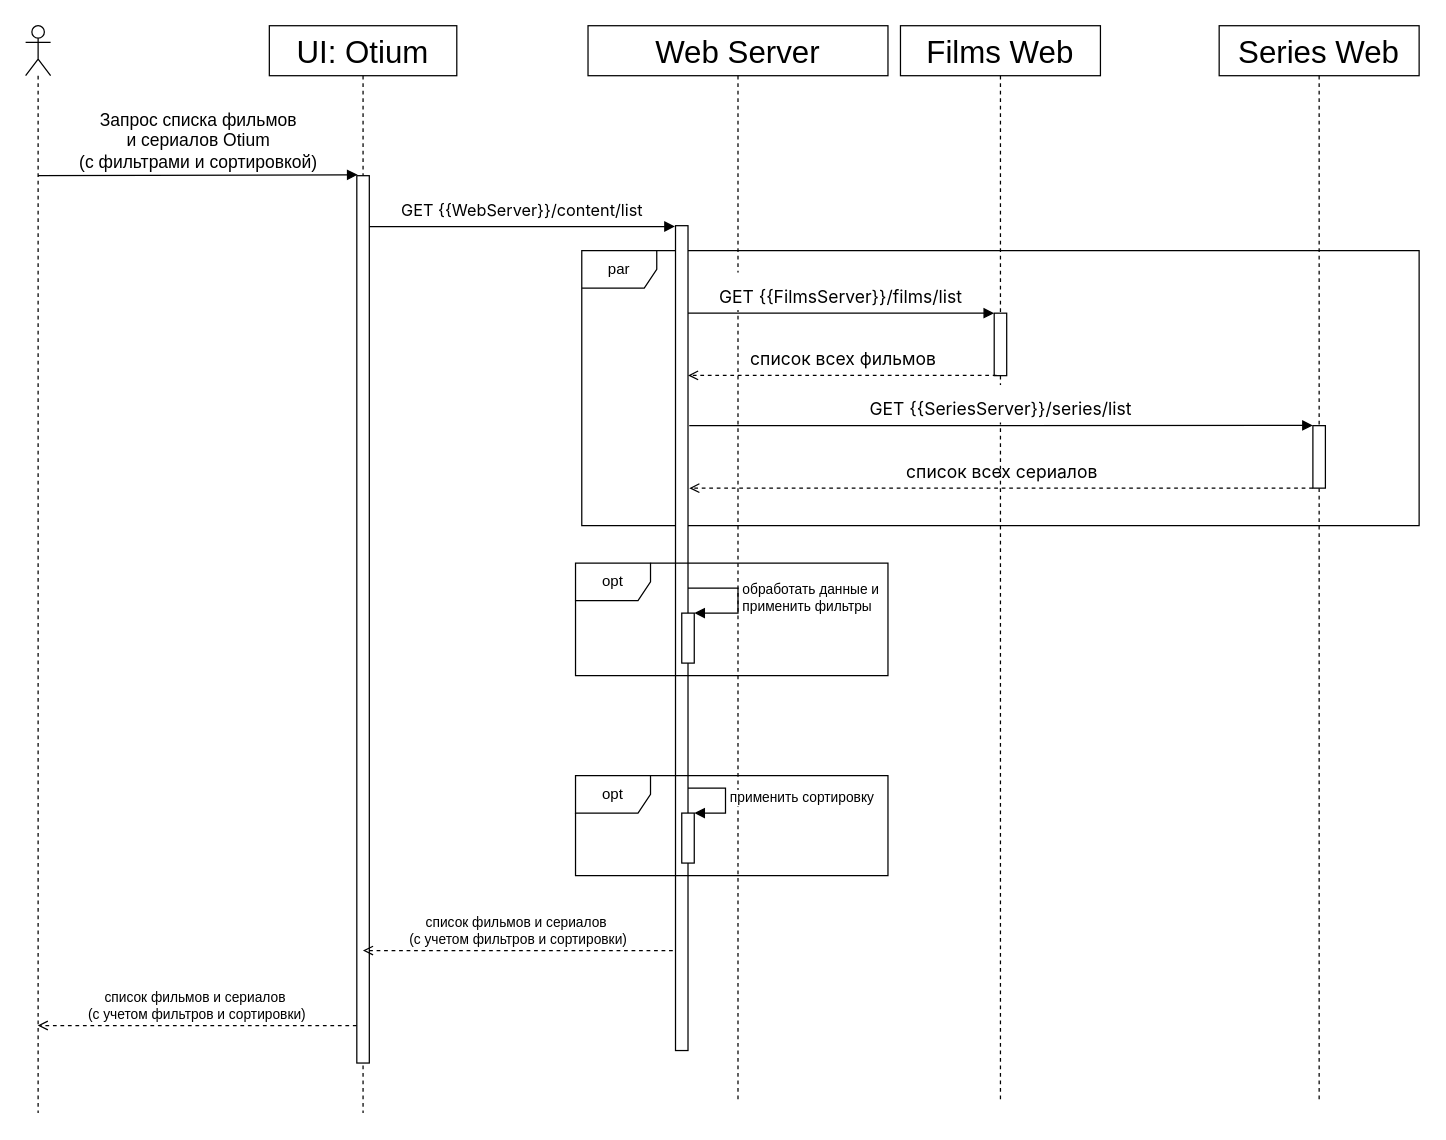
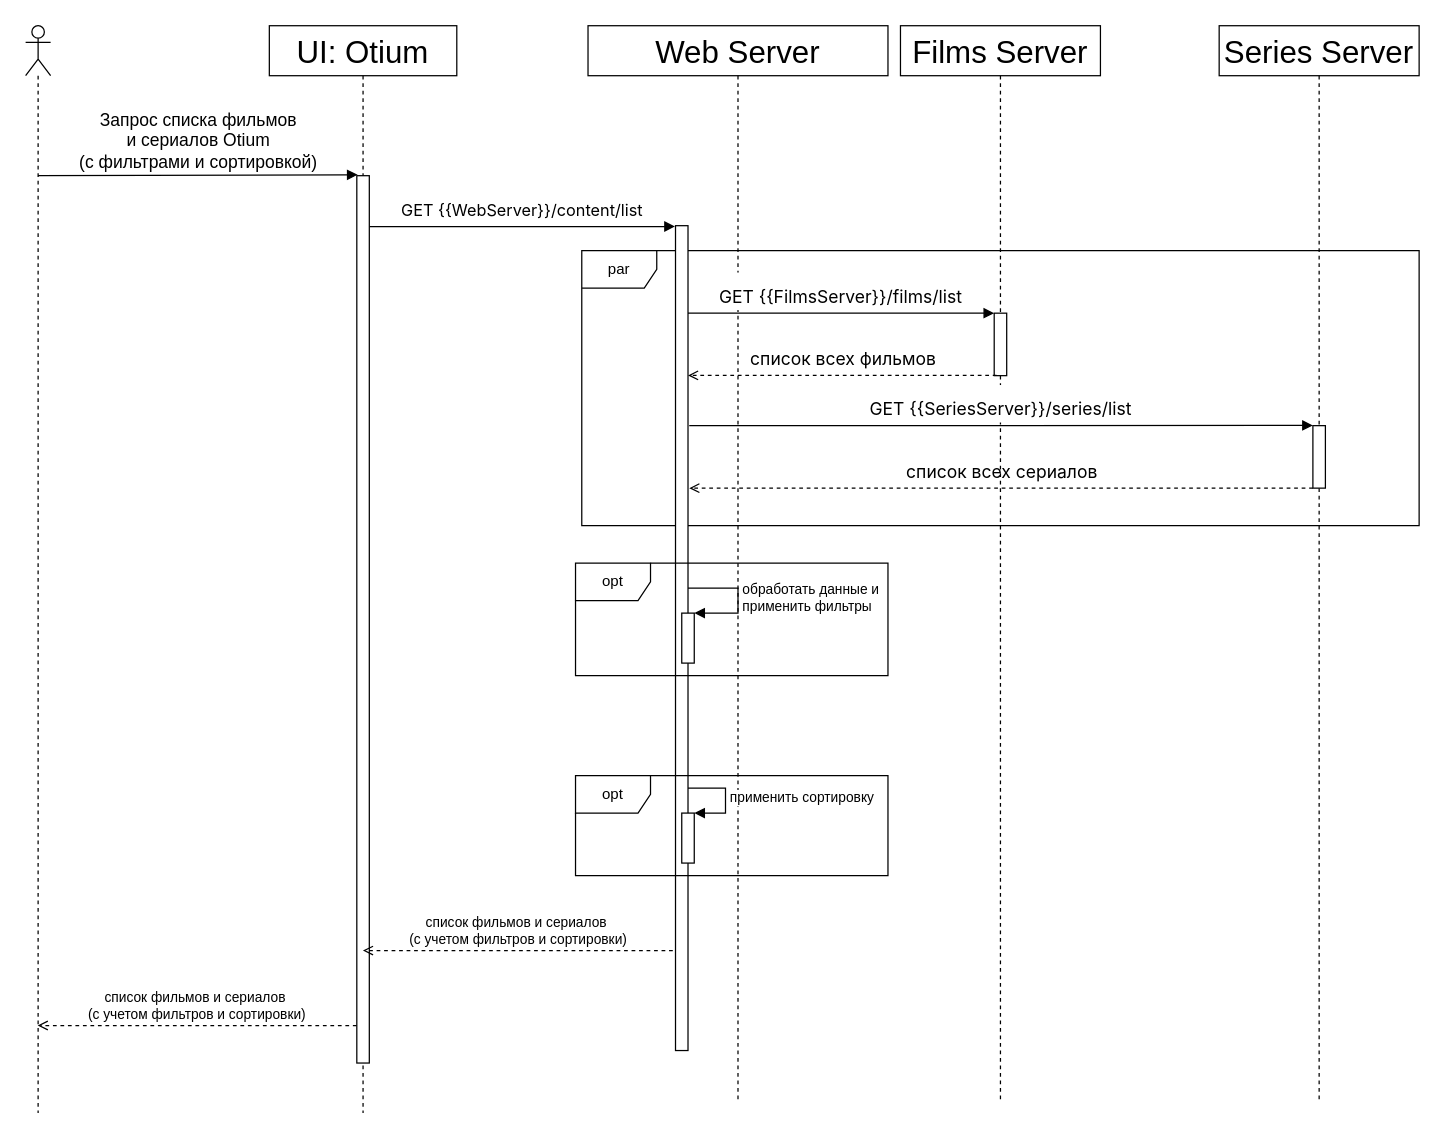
(1001, 51) -> (1001, 51)
(1319, 51) -> (1319, 51)
